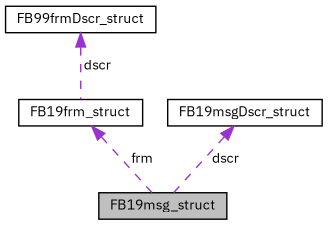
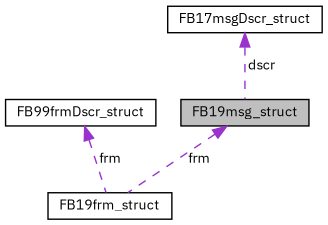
(96, 66) -> (109, 159)
(245, 113) -> (245, 19)
(127, 165) -> (171, 163)
